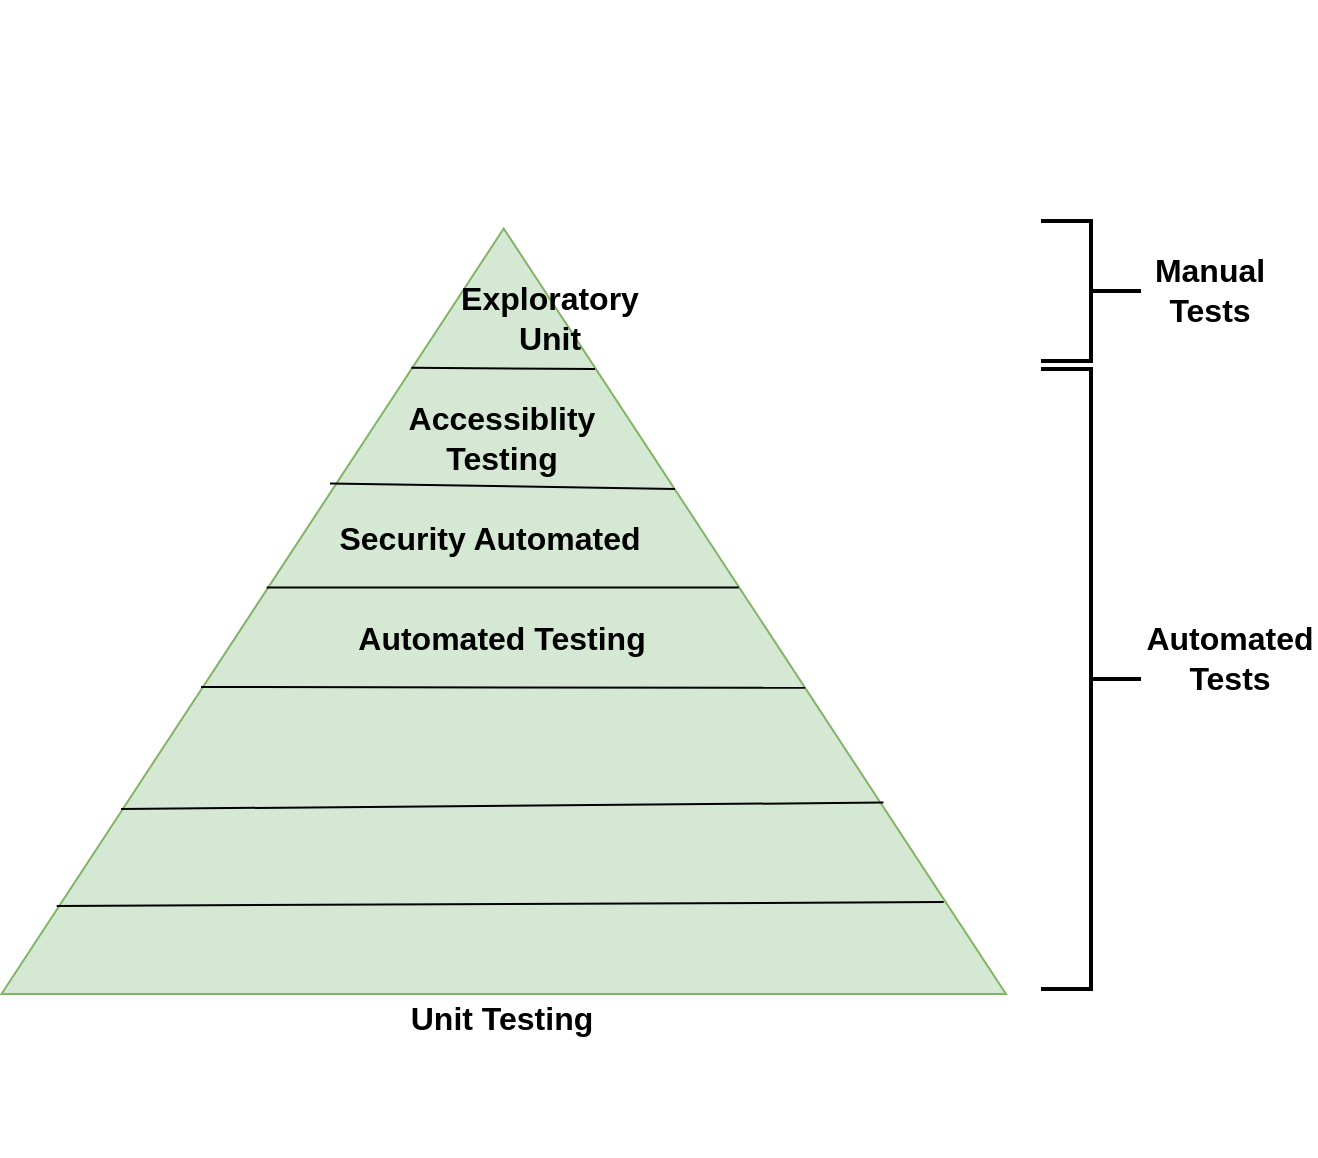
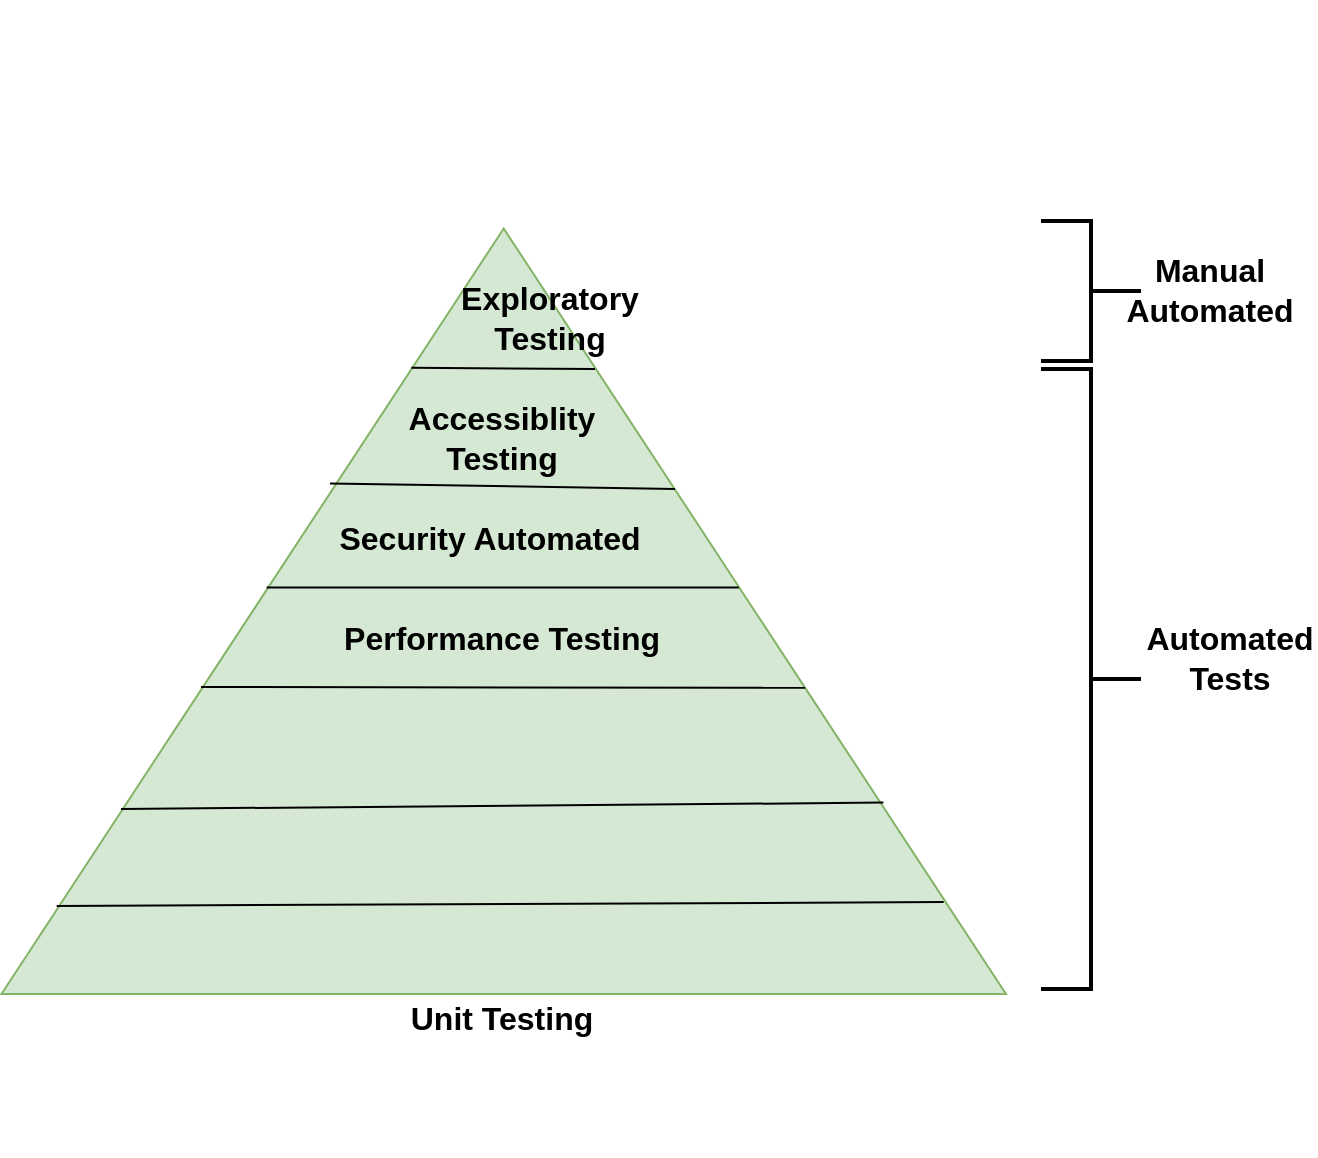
(1211, 291) -> (1211, 291)
(551, 319) -> (551, 319)
(503, 639) -> (503, 639)
